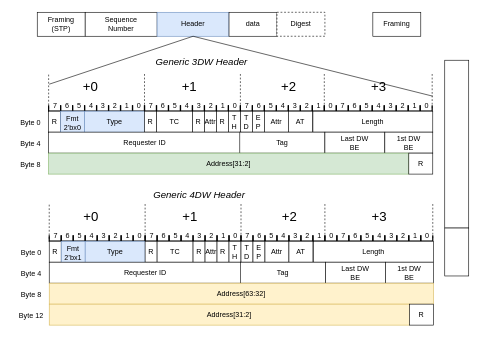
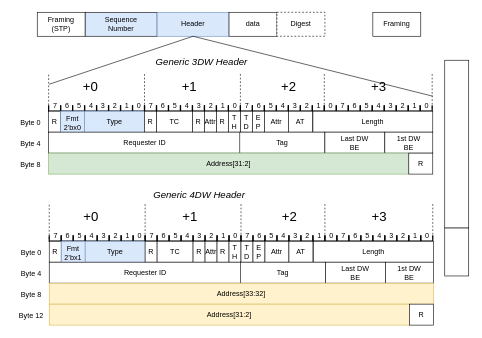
(121, 24) -> (121, 24)
(241, 294) -> (241, 294)
